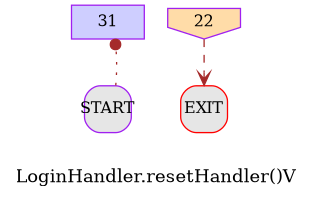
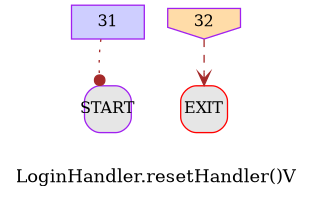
(204, 22) -> (204, 22)
(117, 68) -> (99, 57)
